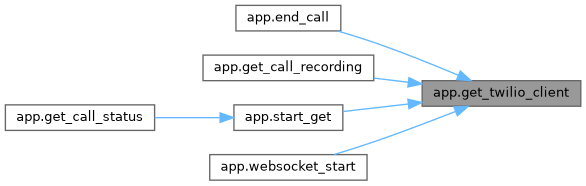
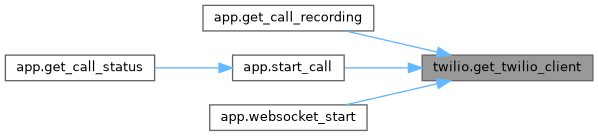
(288, 18) -> none
(501, 93) -> (508, 68)
(288, 118) -> (288, 68)
